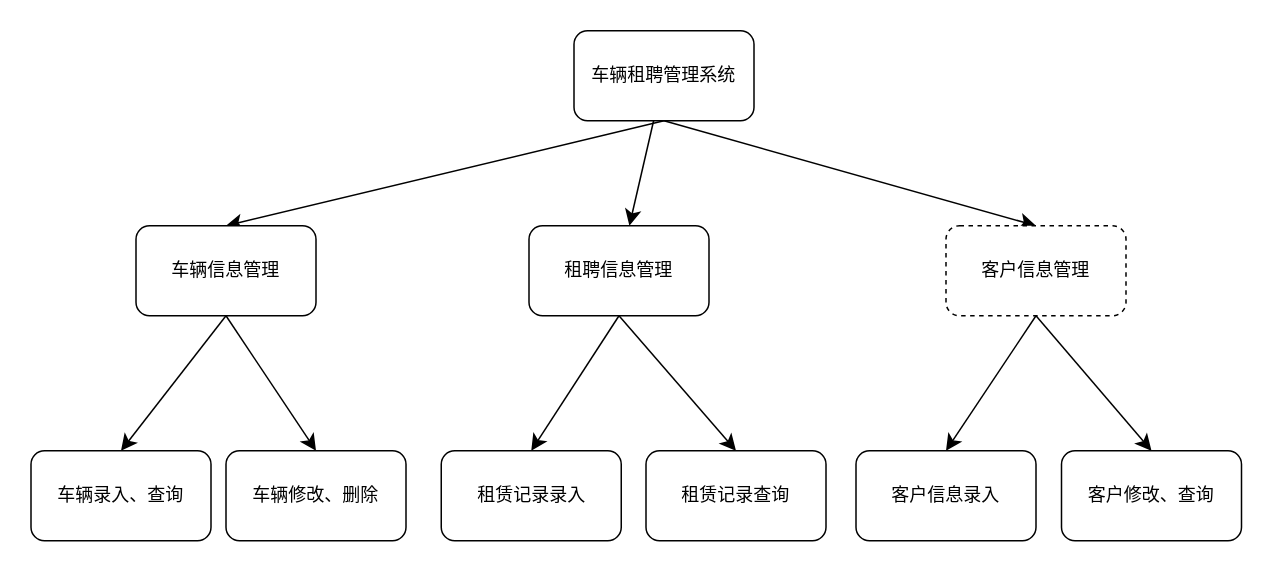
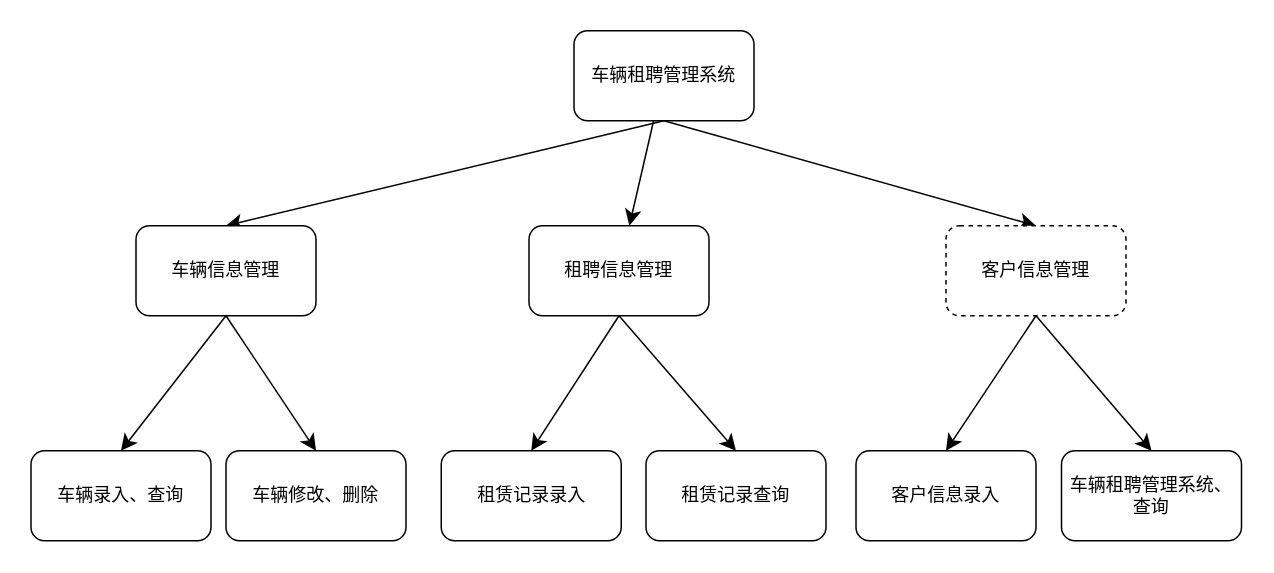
(1151, 496) -> (1151, 496)
